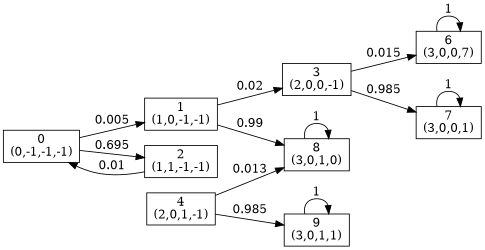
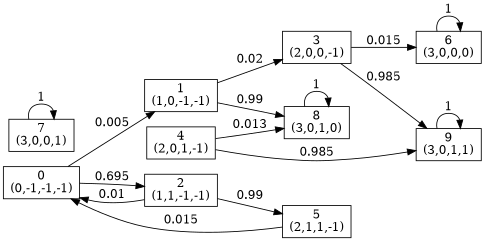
(449, 47) -> (449, 47)
(380, 100) -> (381, 93)
none -> (317, 222)
